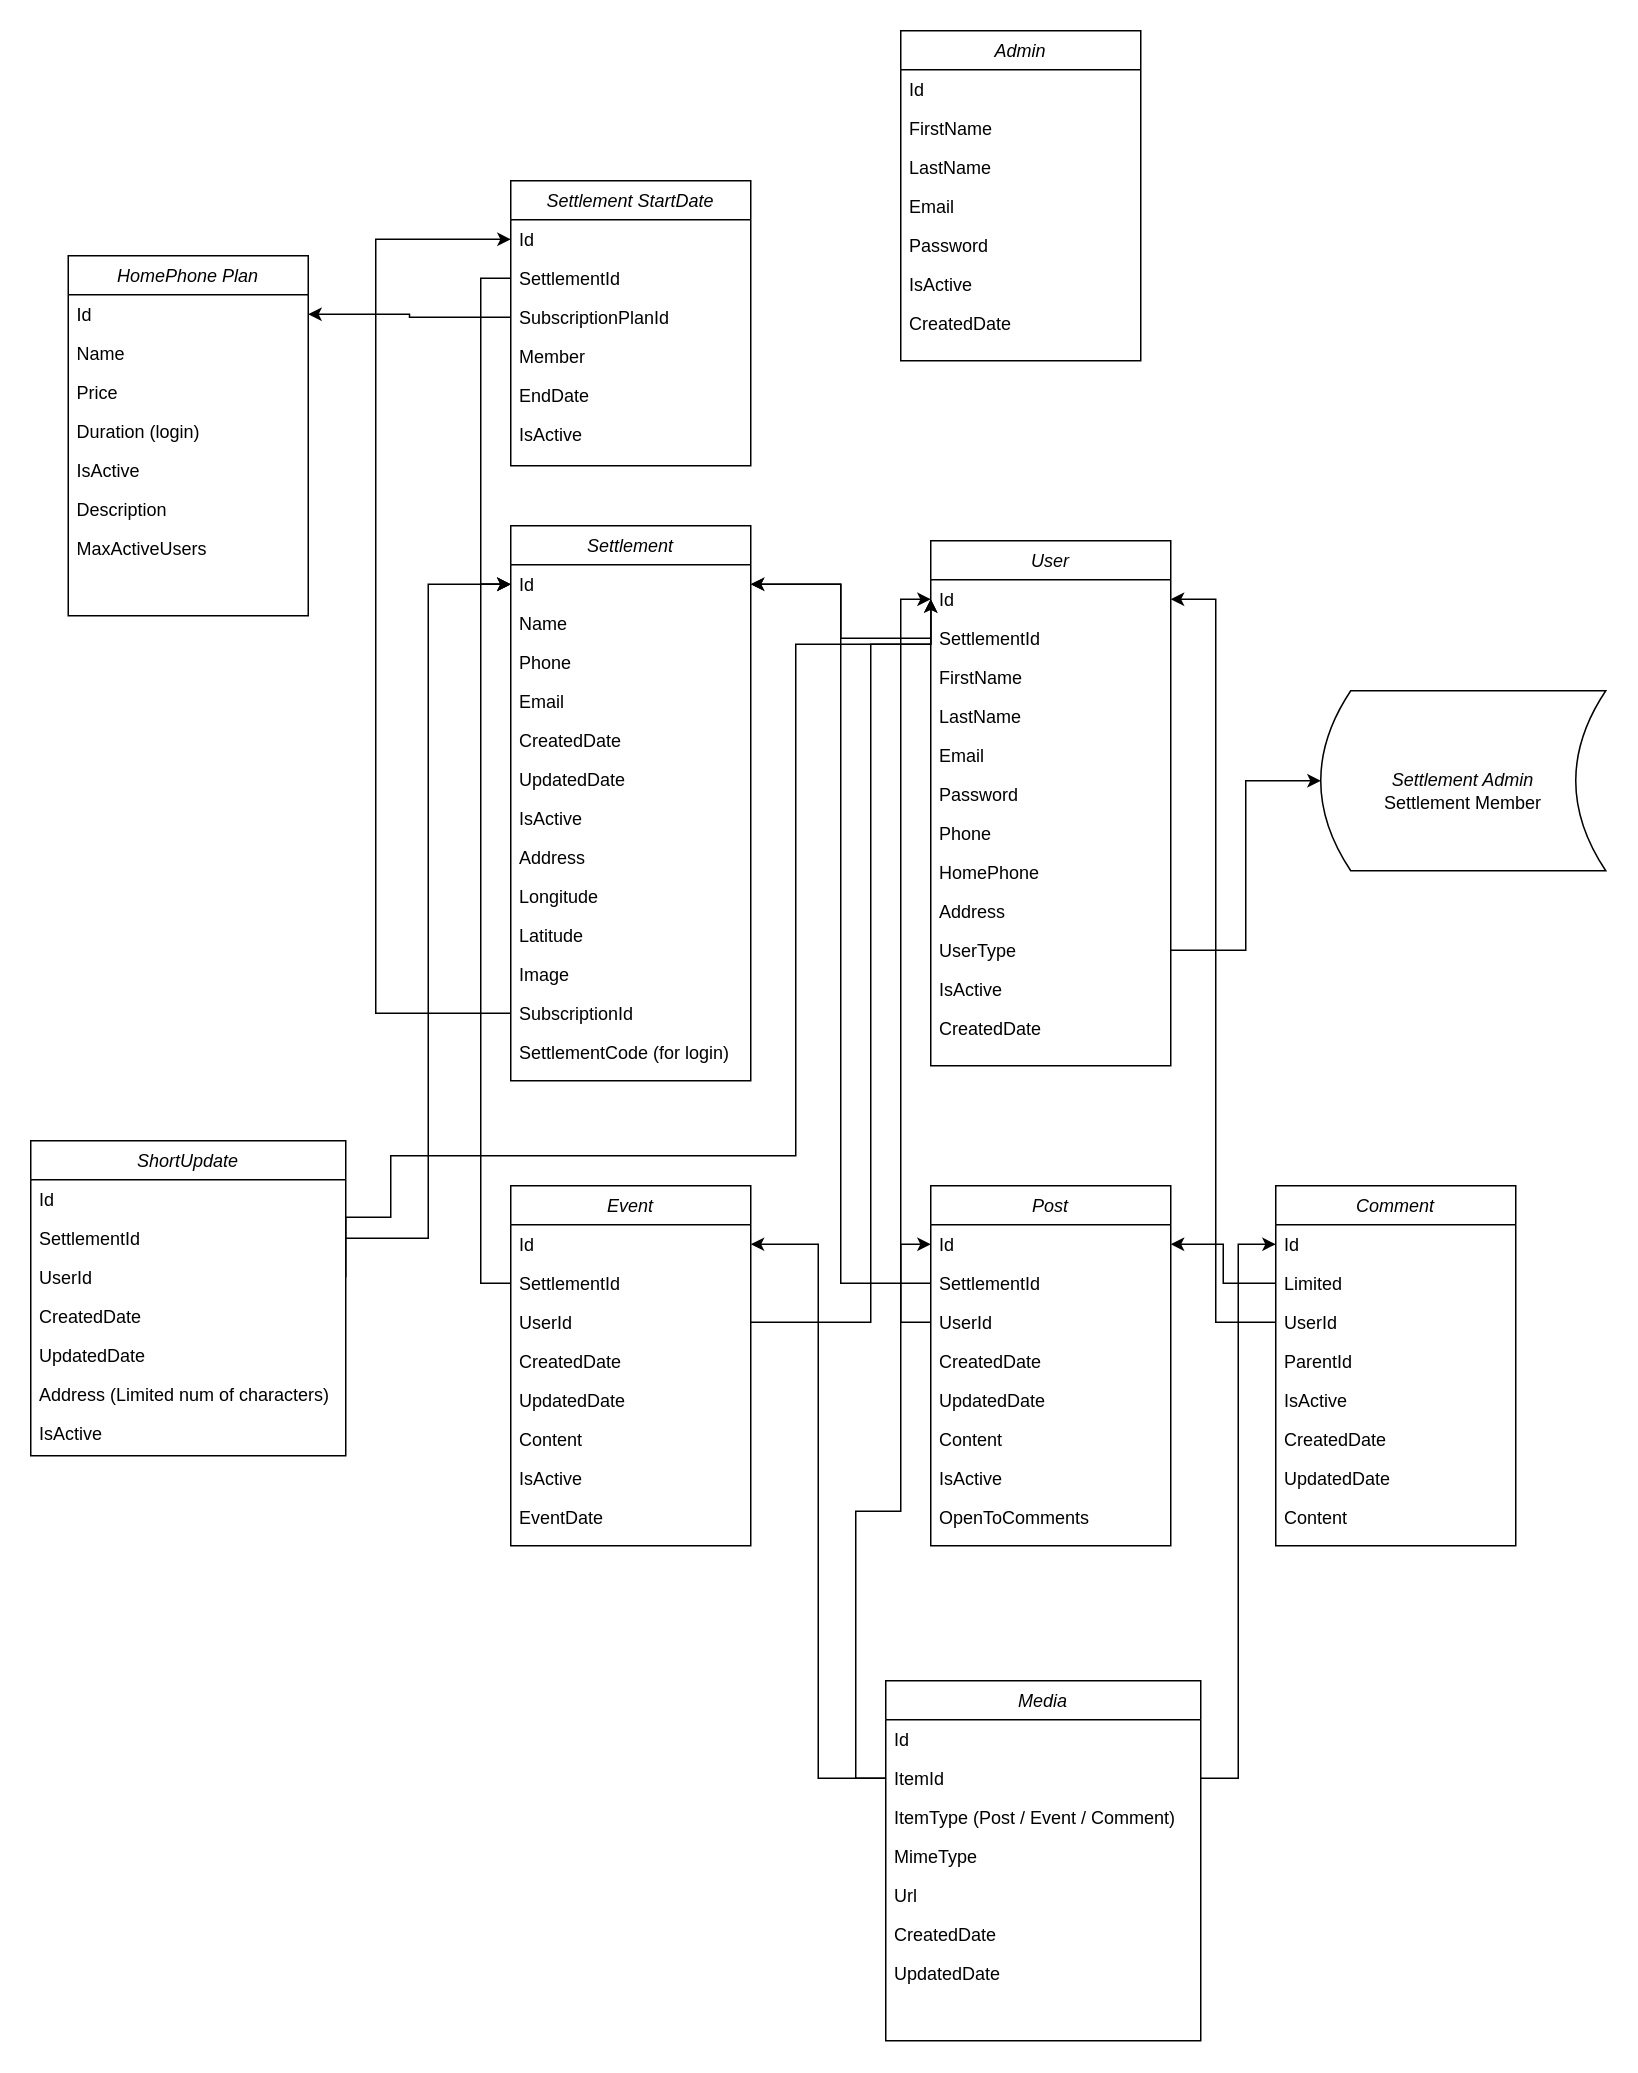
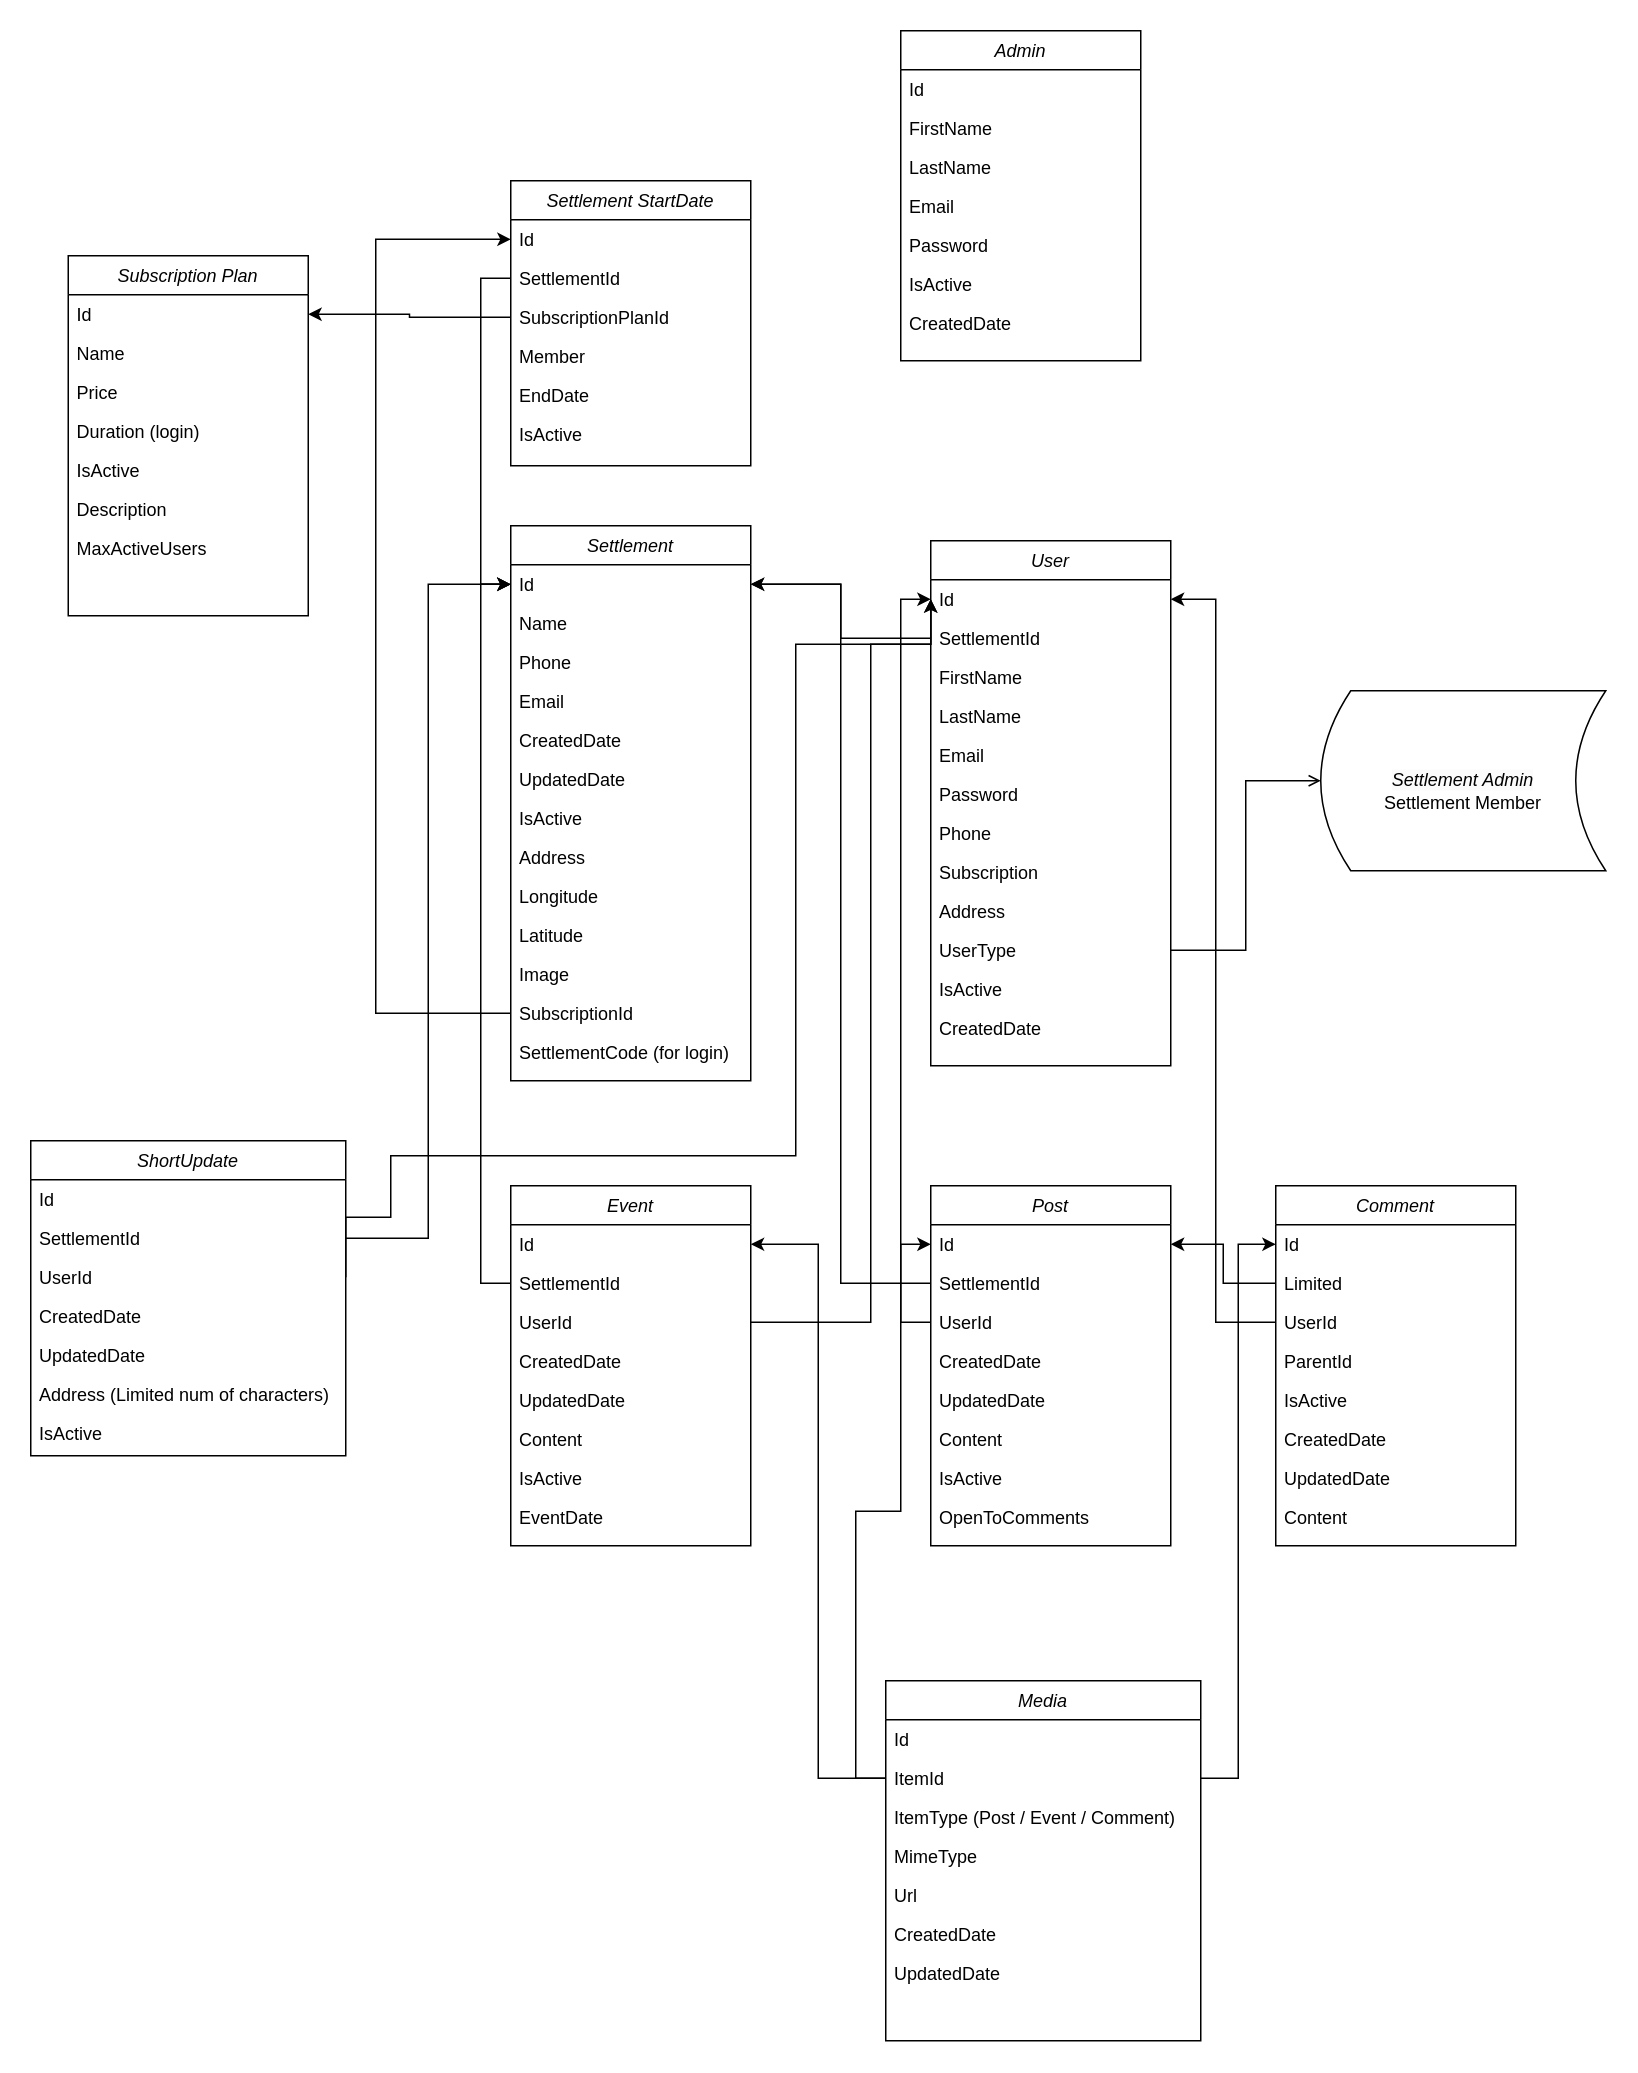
(188, 276) -> (188, 276)
(1309, 781) -> (1311, 781)
(984, 873) -> (995, 873)
